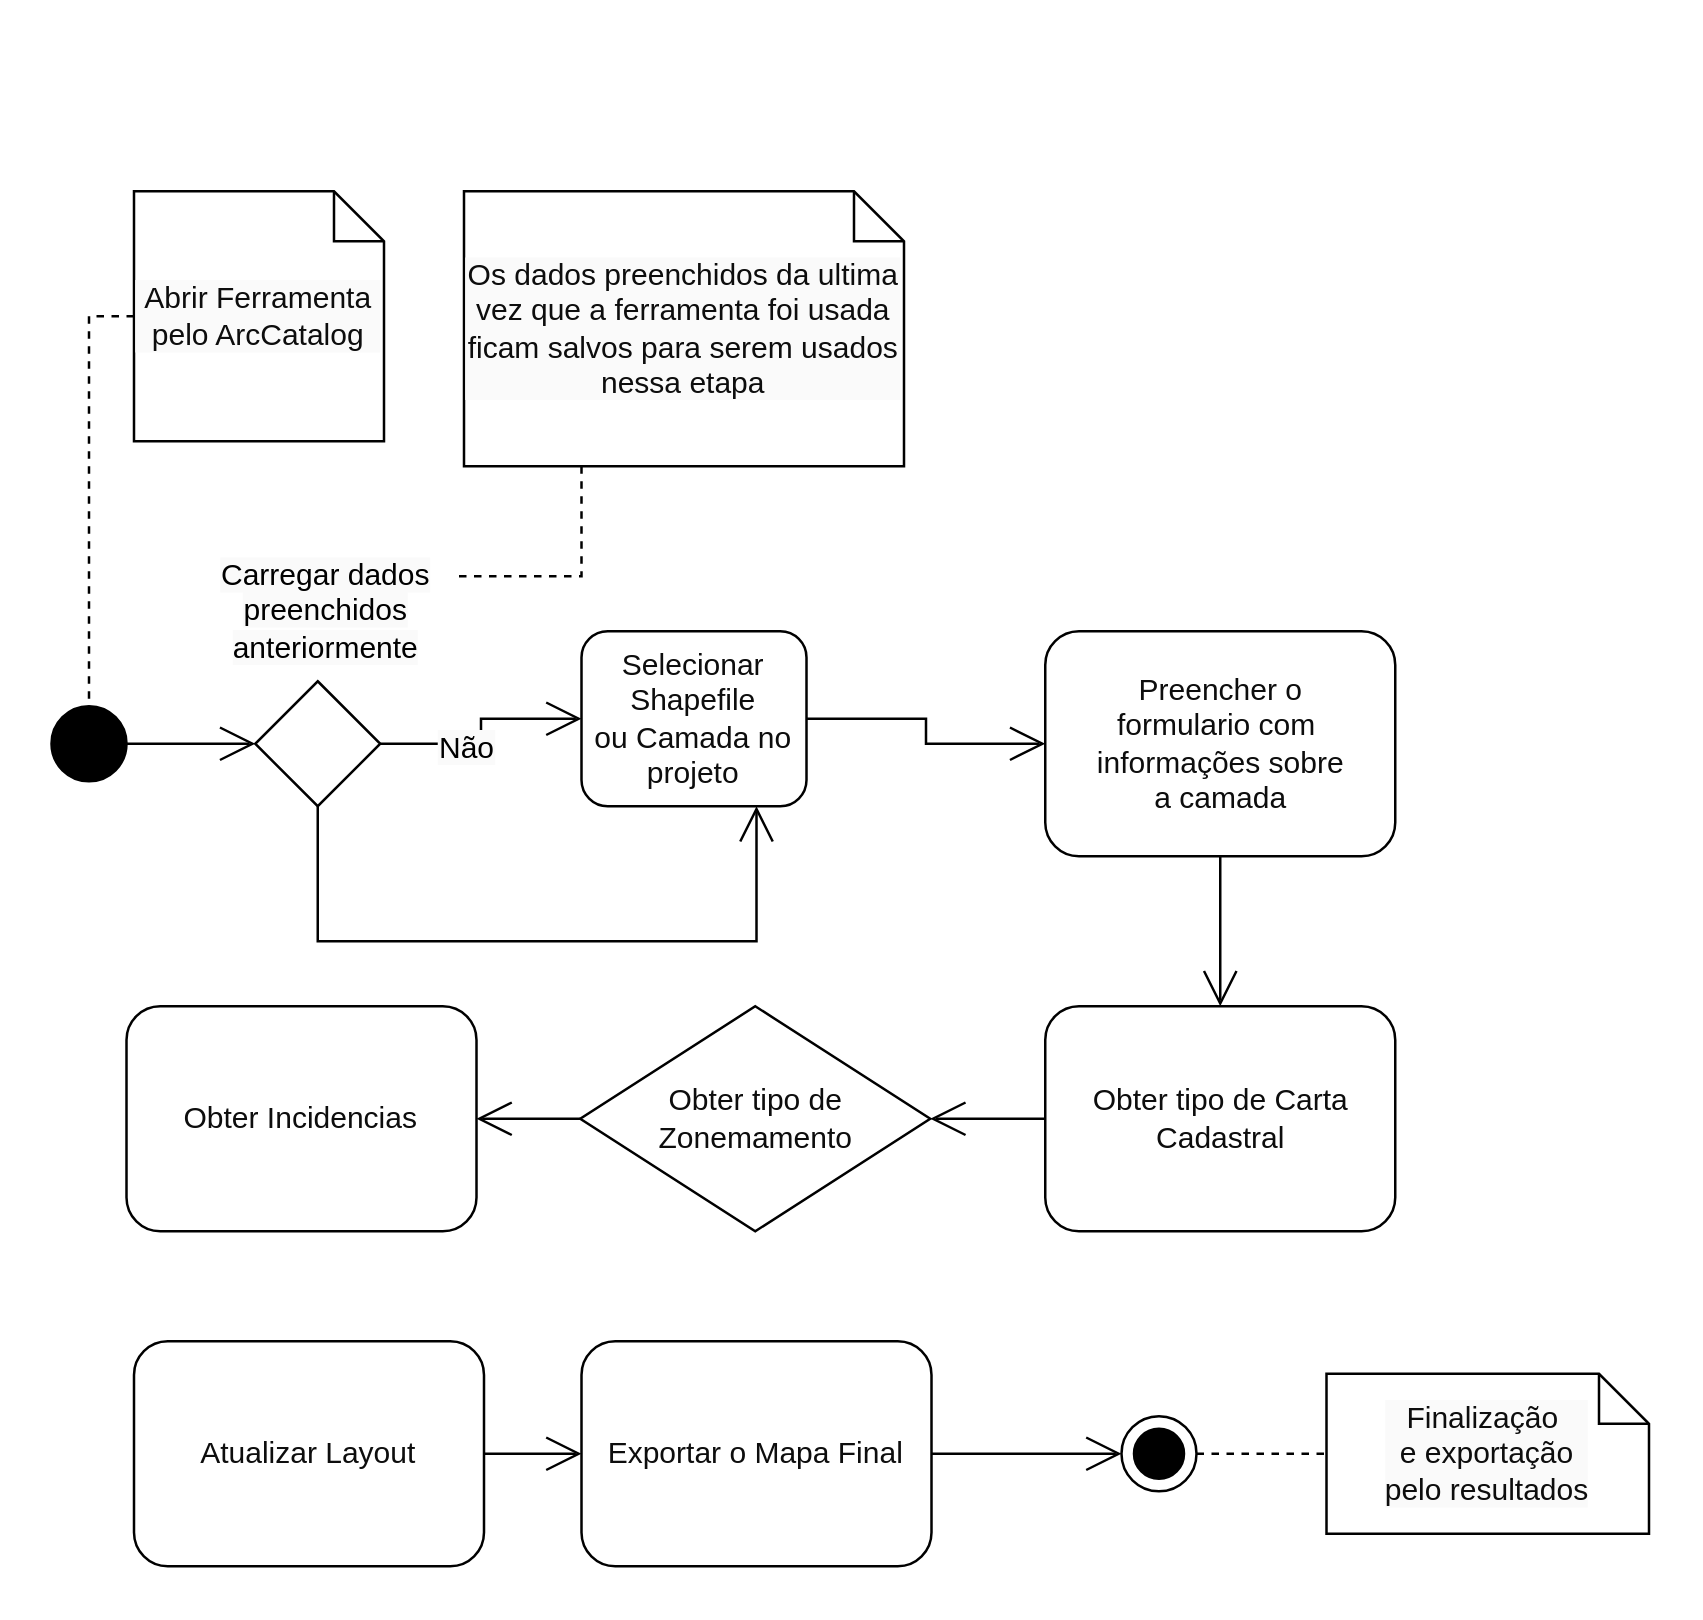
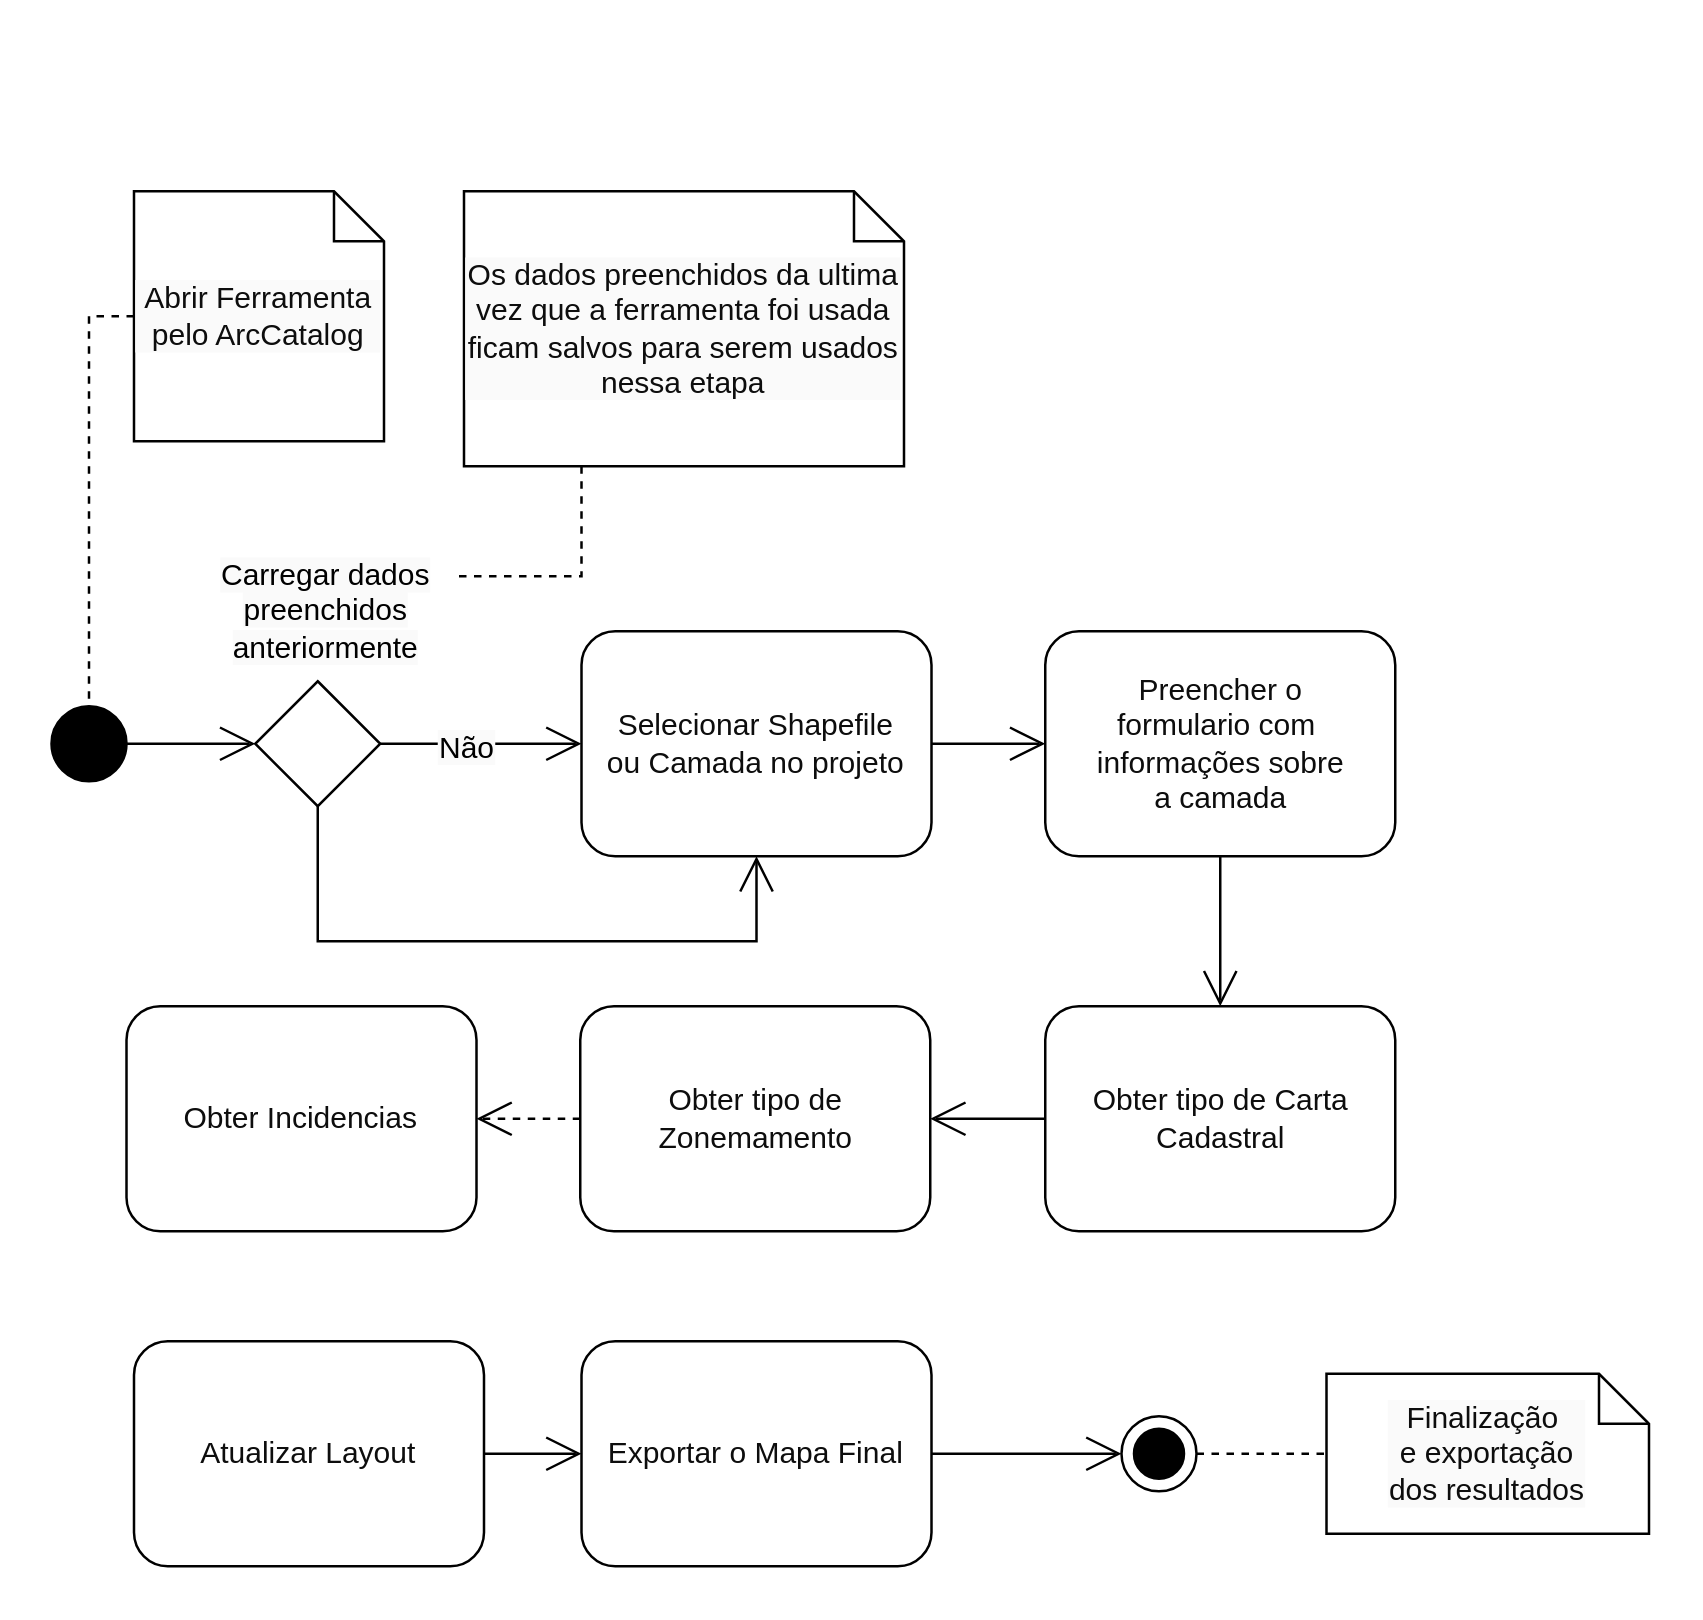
(694, 719) -> (756, 744)
(533, 1119) -> (533, 1119)
(755, 1119) -> (755, 1119)
(1488, 1454) -> (1488, 1454)
